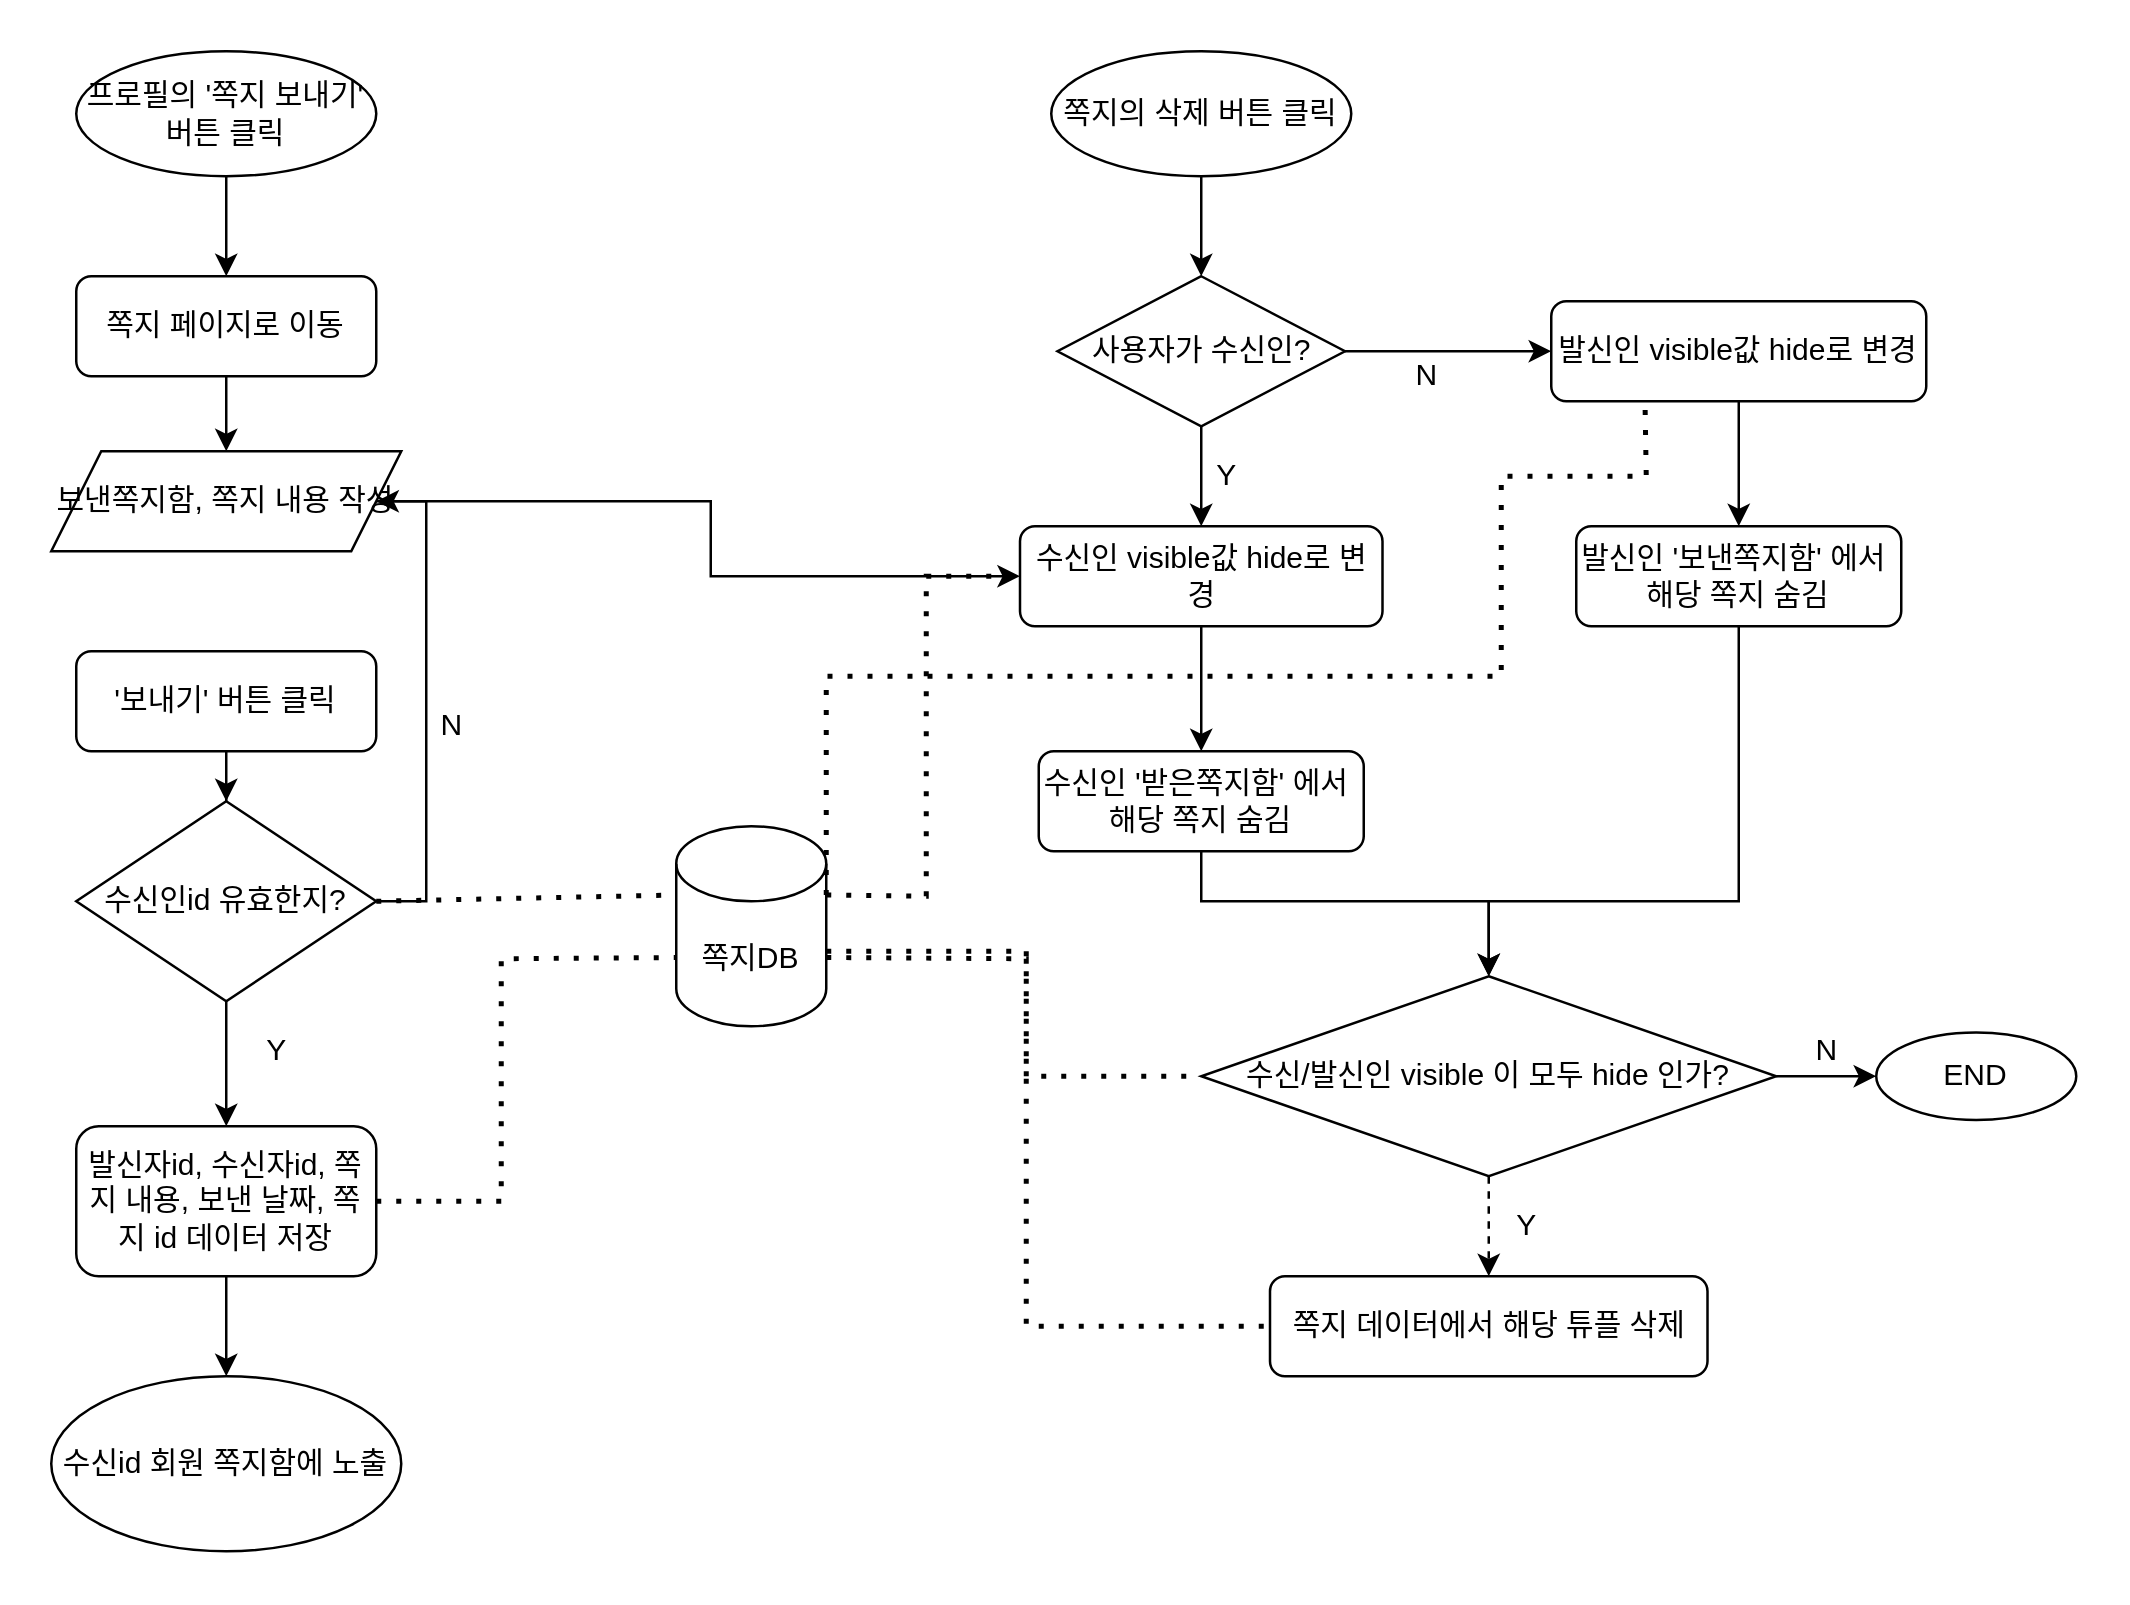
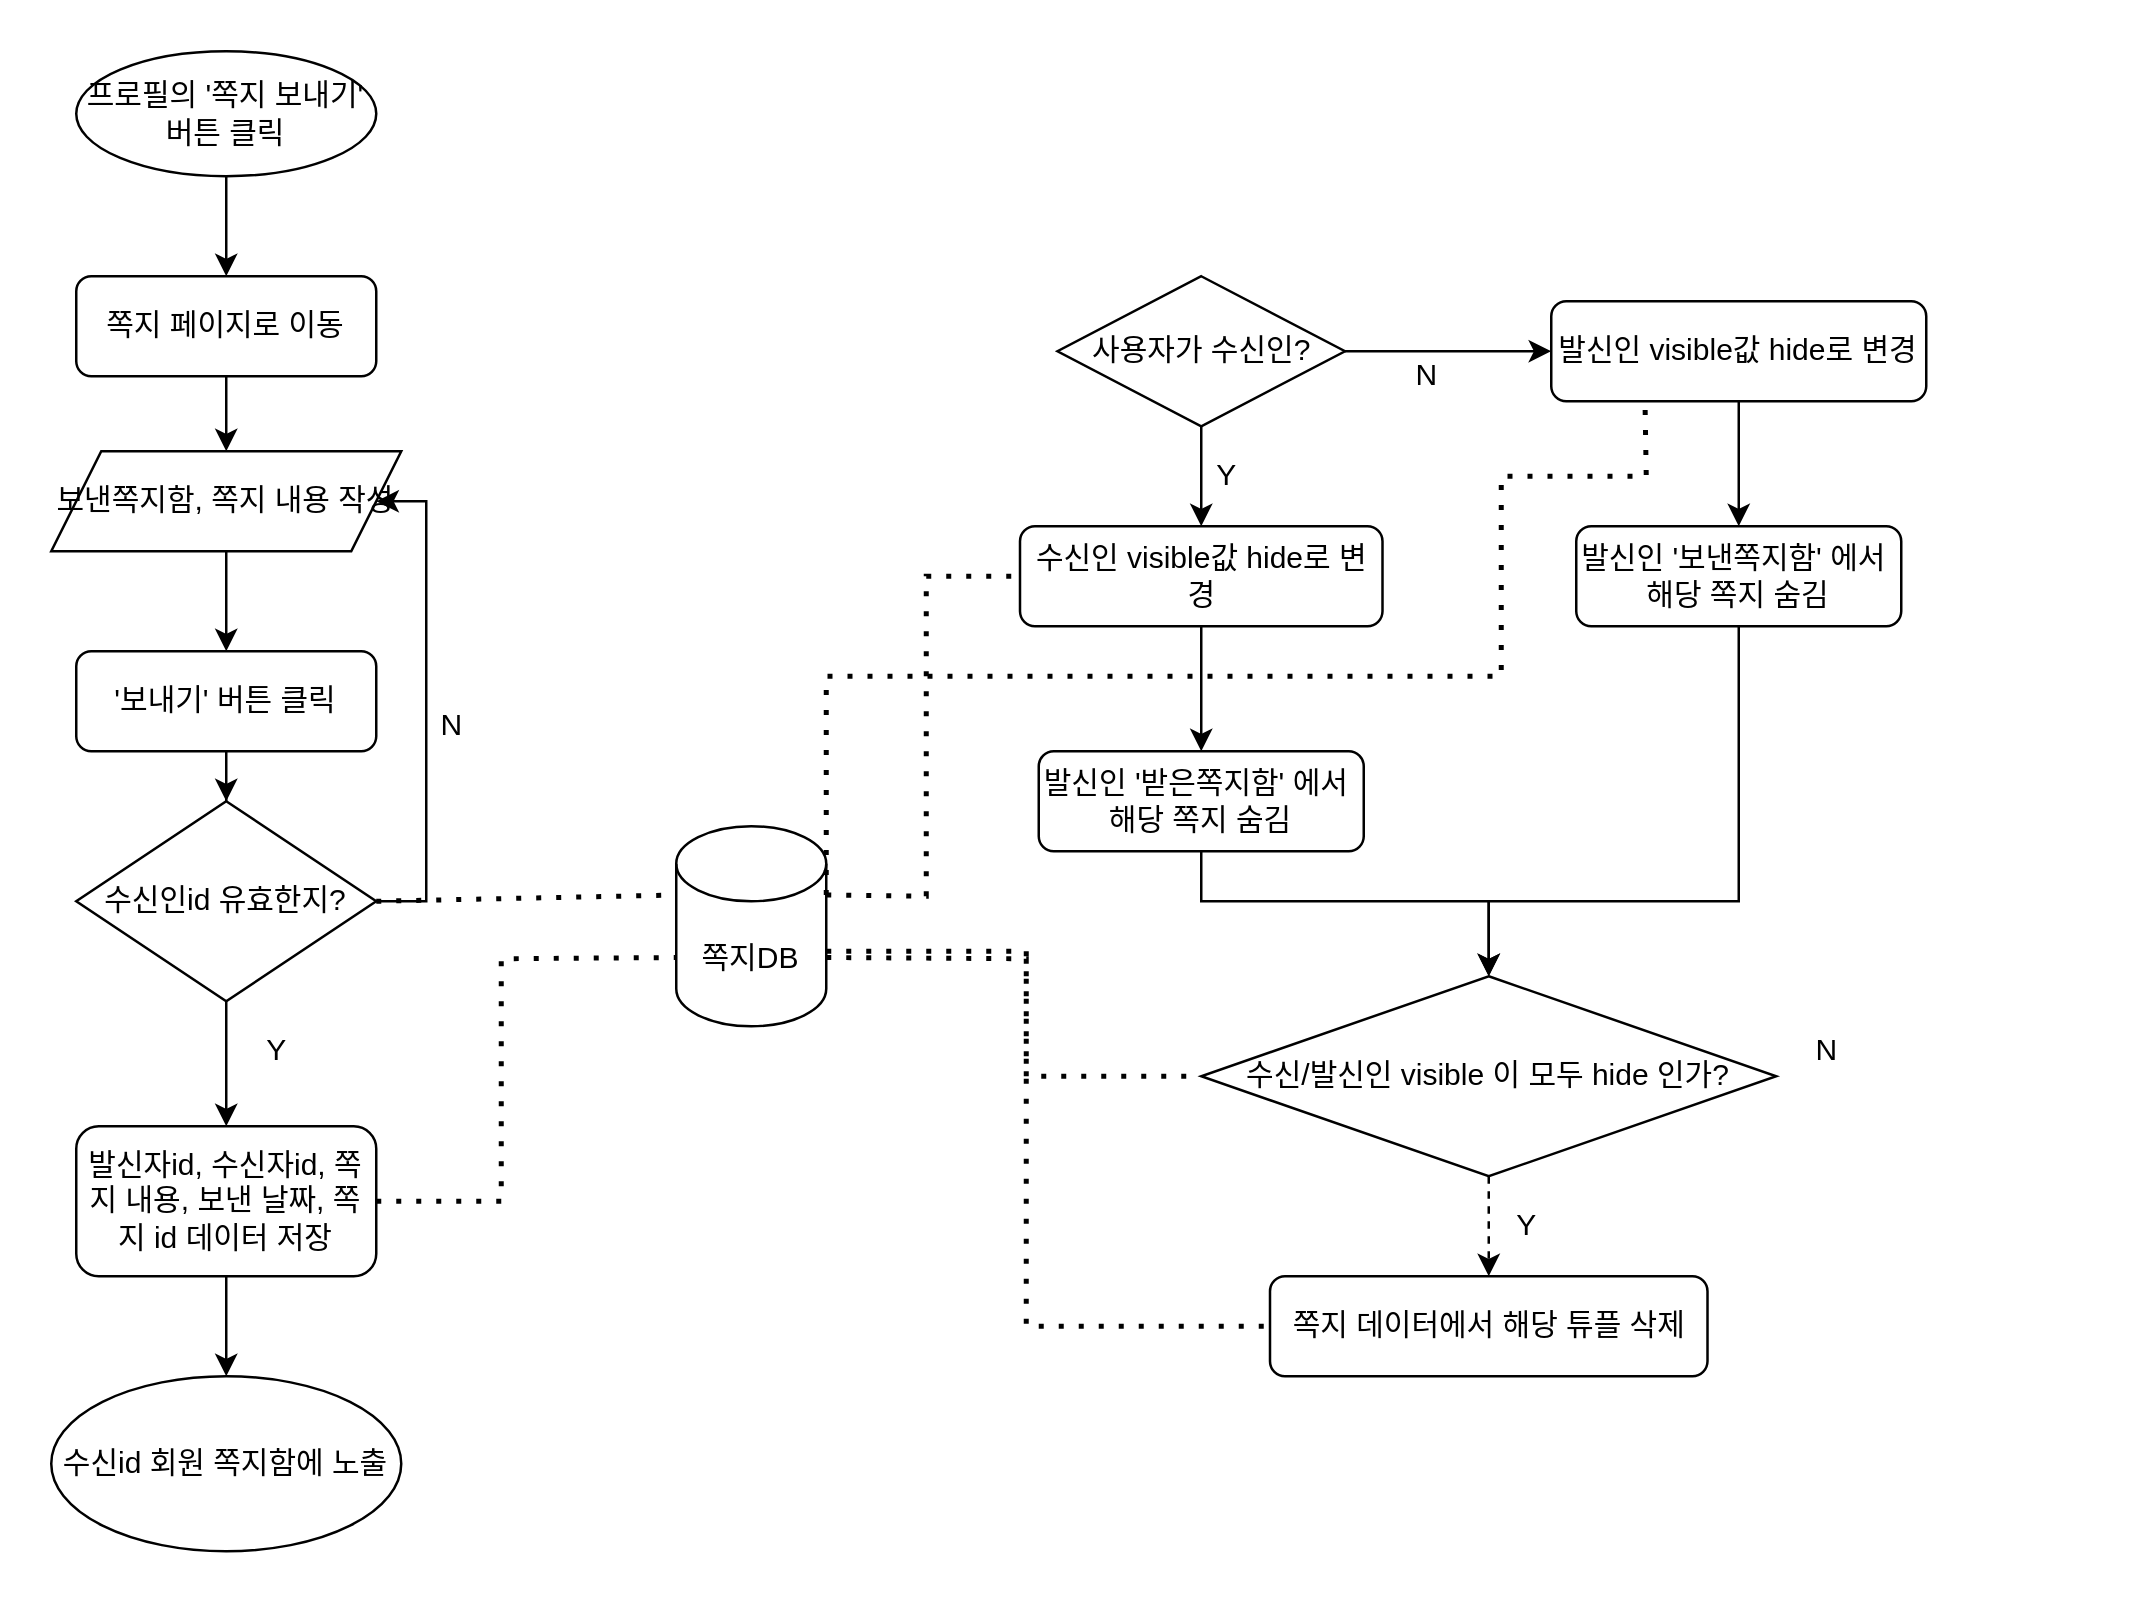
(1201, 114) -> none
(1201, 218) -> none
(711, 503) -> (226, 593)
(1201, 801) -> (1201, 801)
(1818, 1076) -> none
(1976, 1076) -> none
